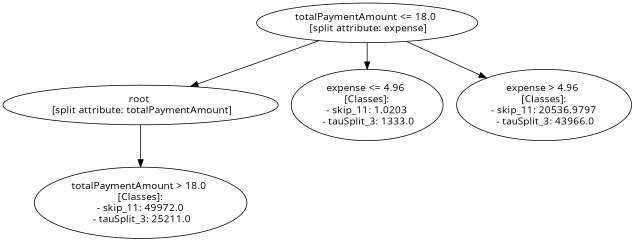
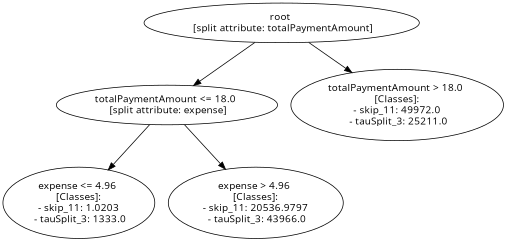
(258, 62) -> (227, 62)
